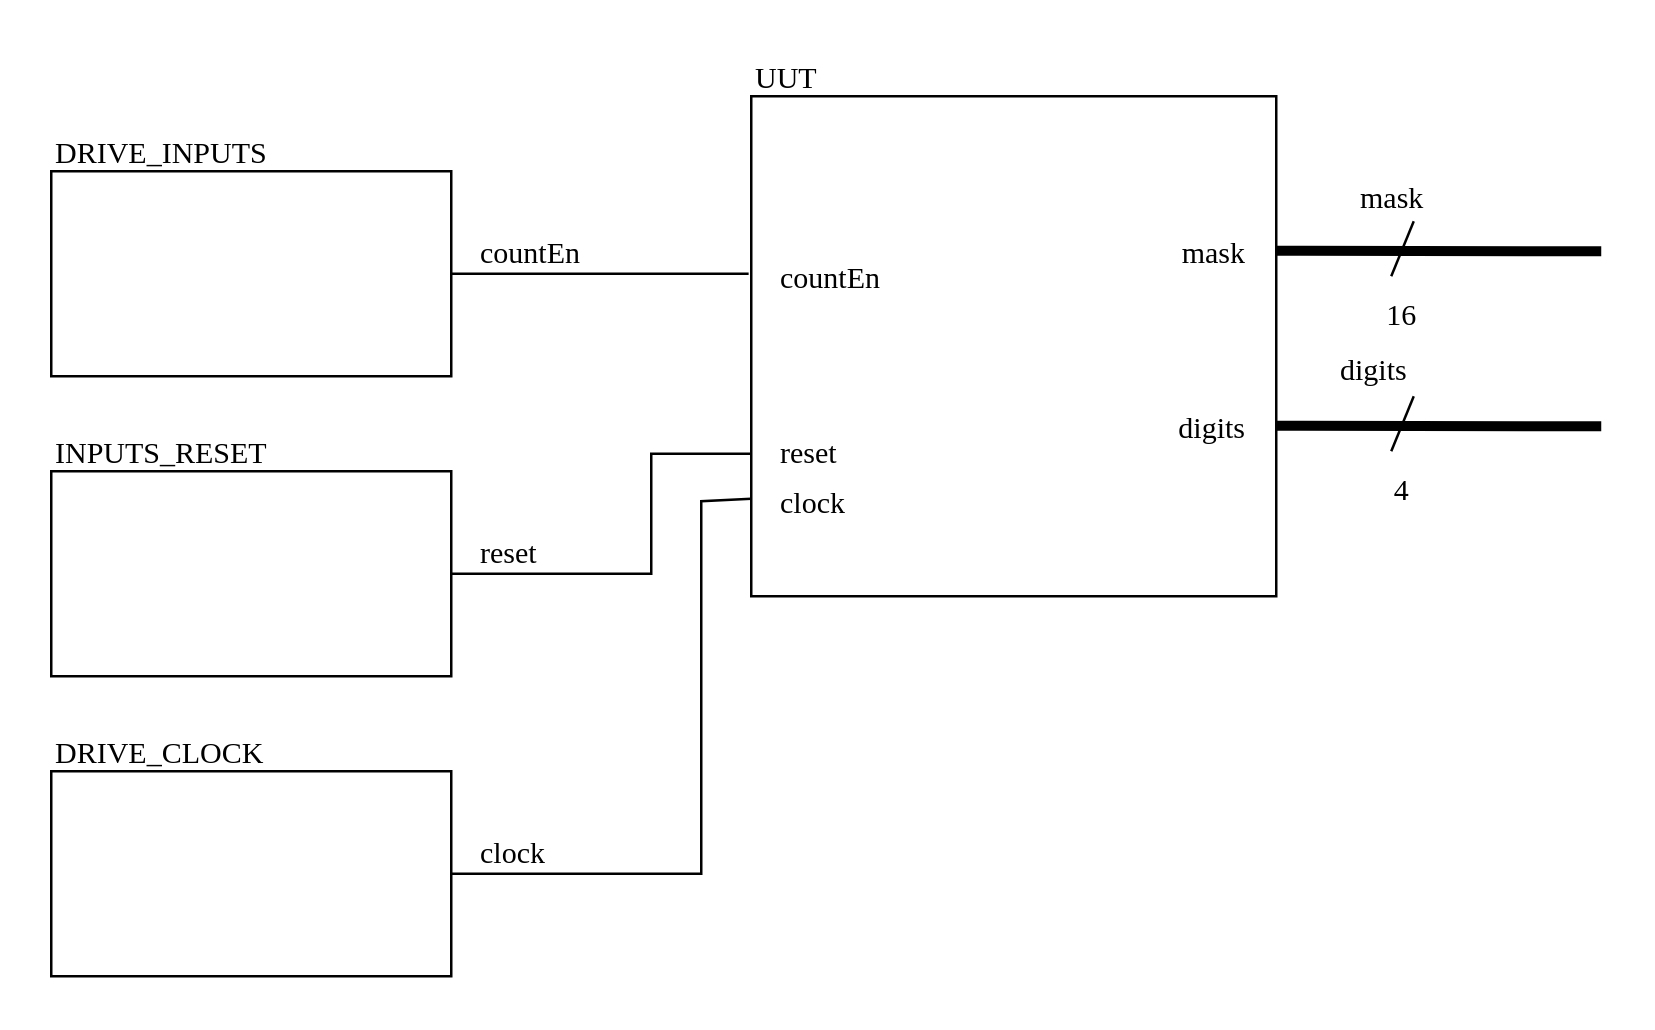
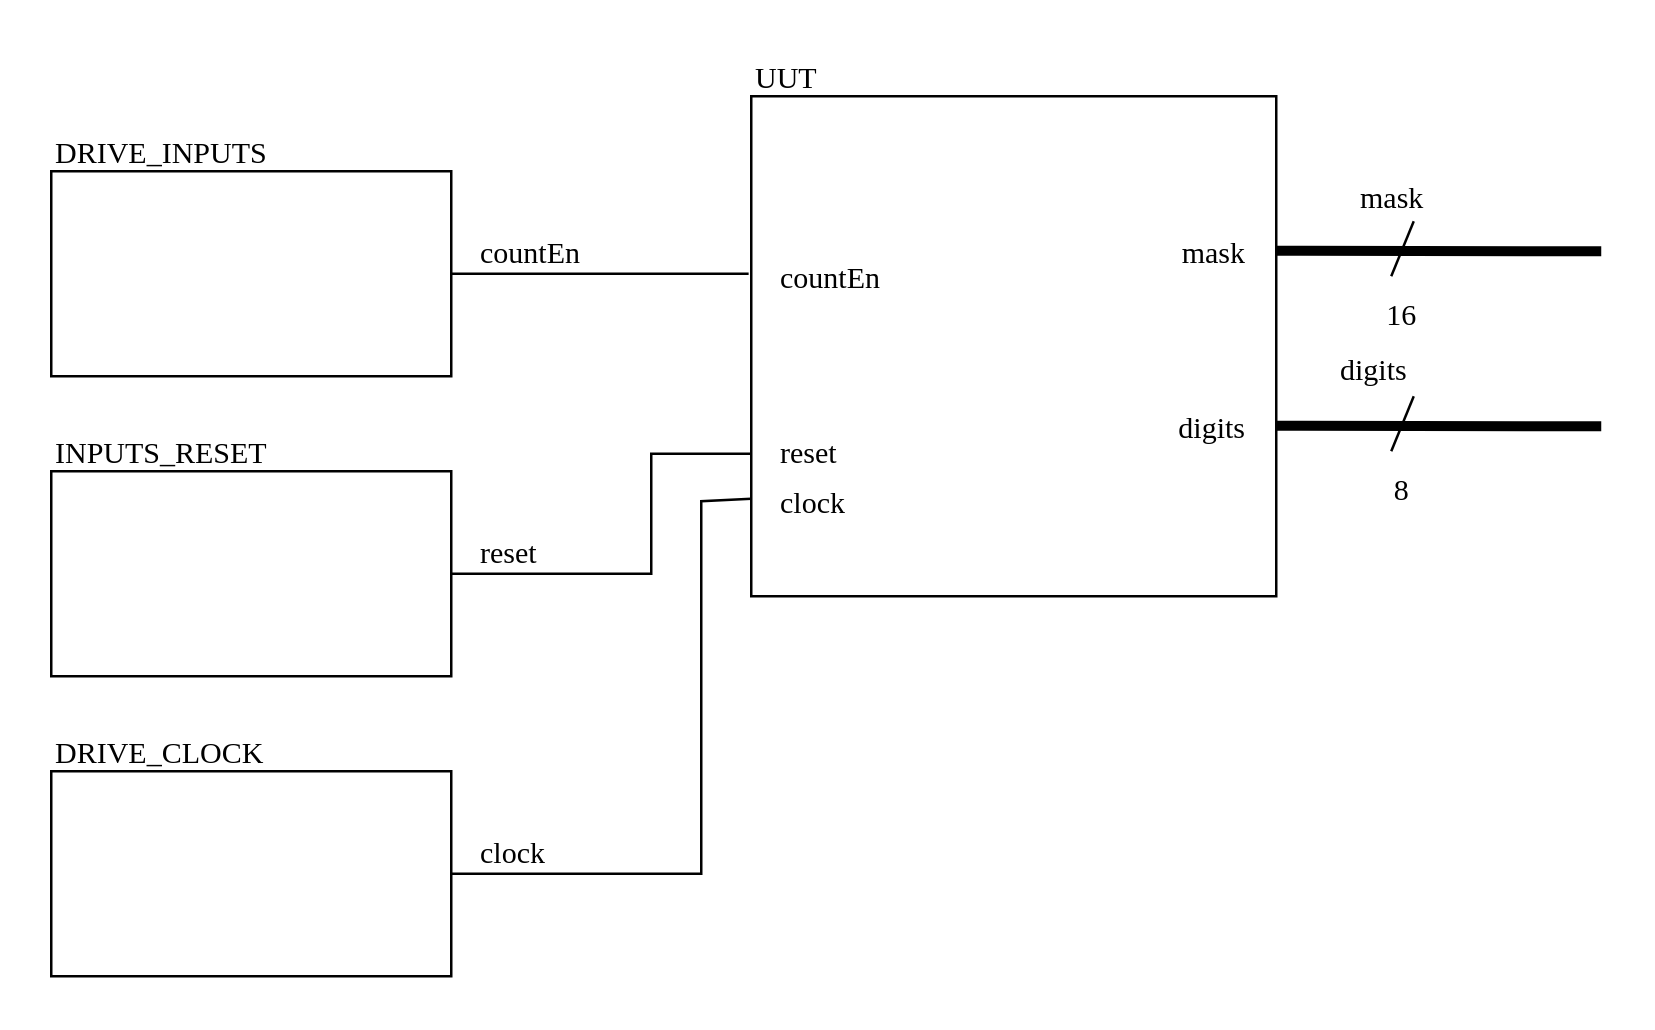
(1403, 488) -> (1403, 488)
